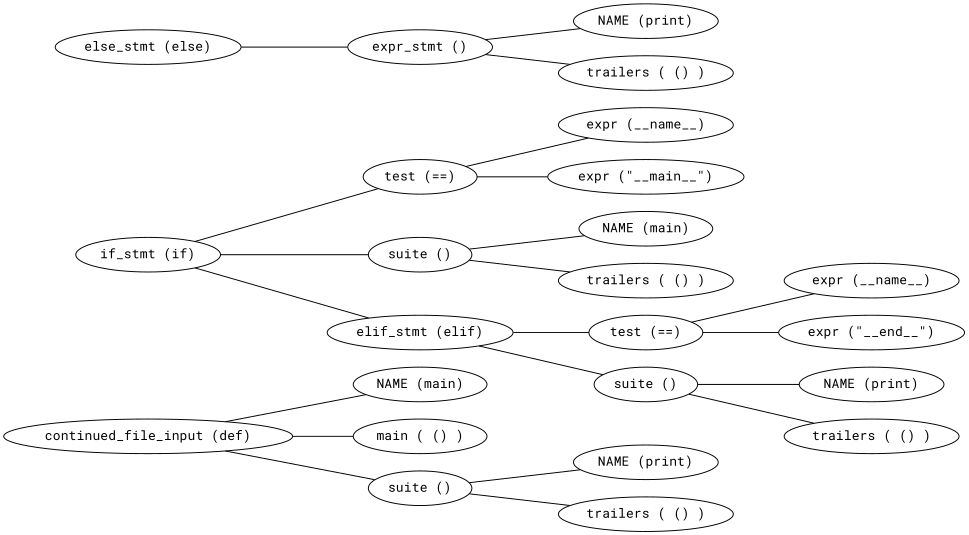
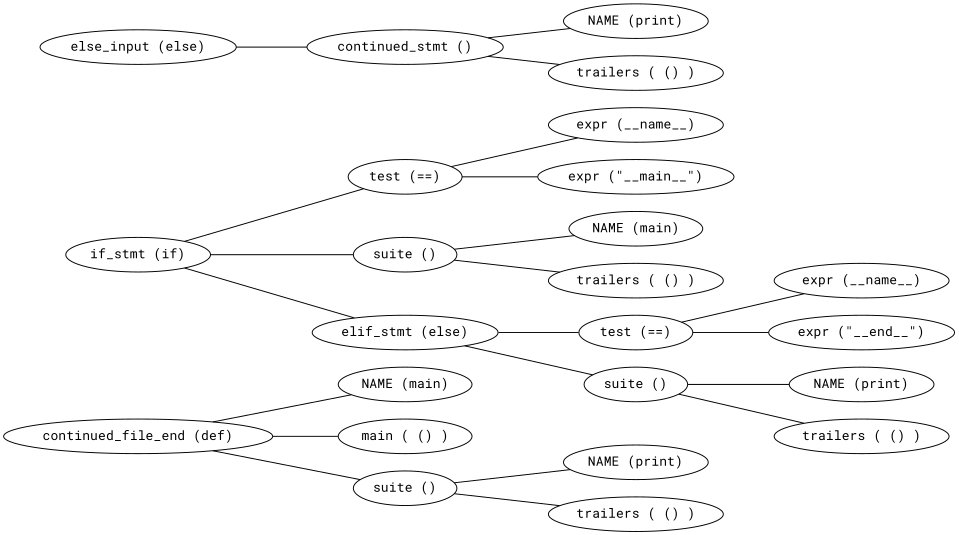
(148, 47) -> (138, 47)
(420, 47) -> (405, 47)
(420, 333) -> (405, 333)
(148, 436) -> (138, 436)
